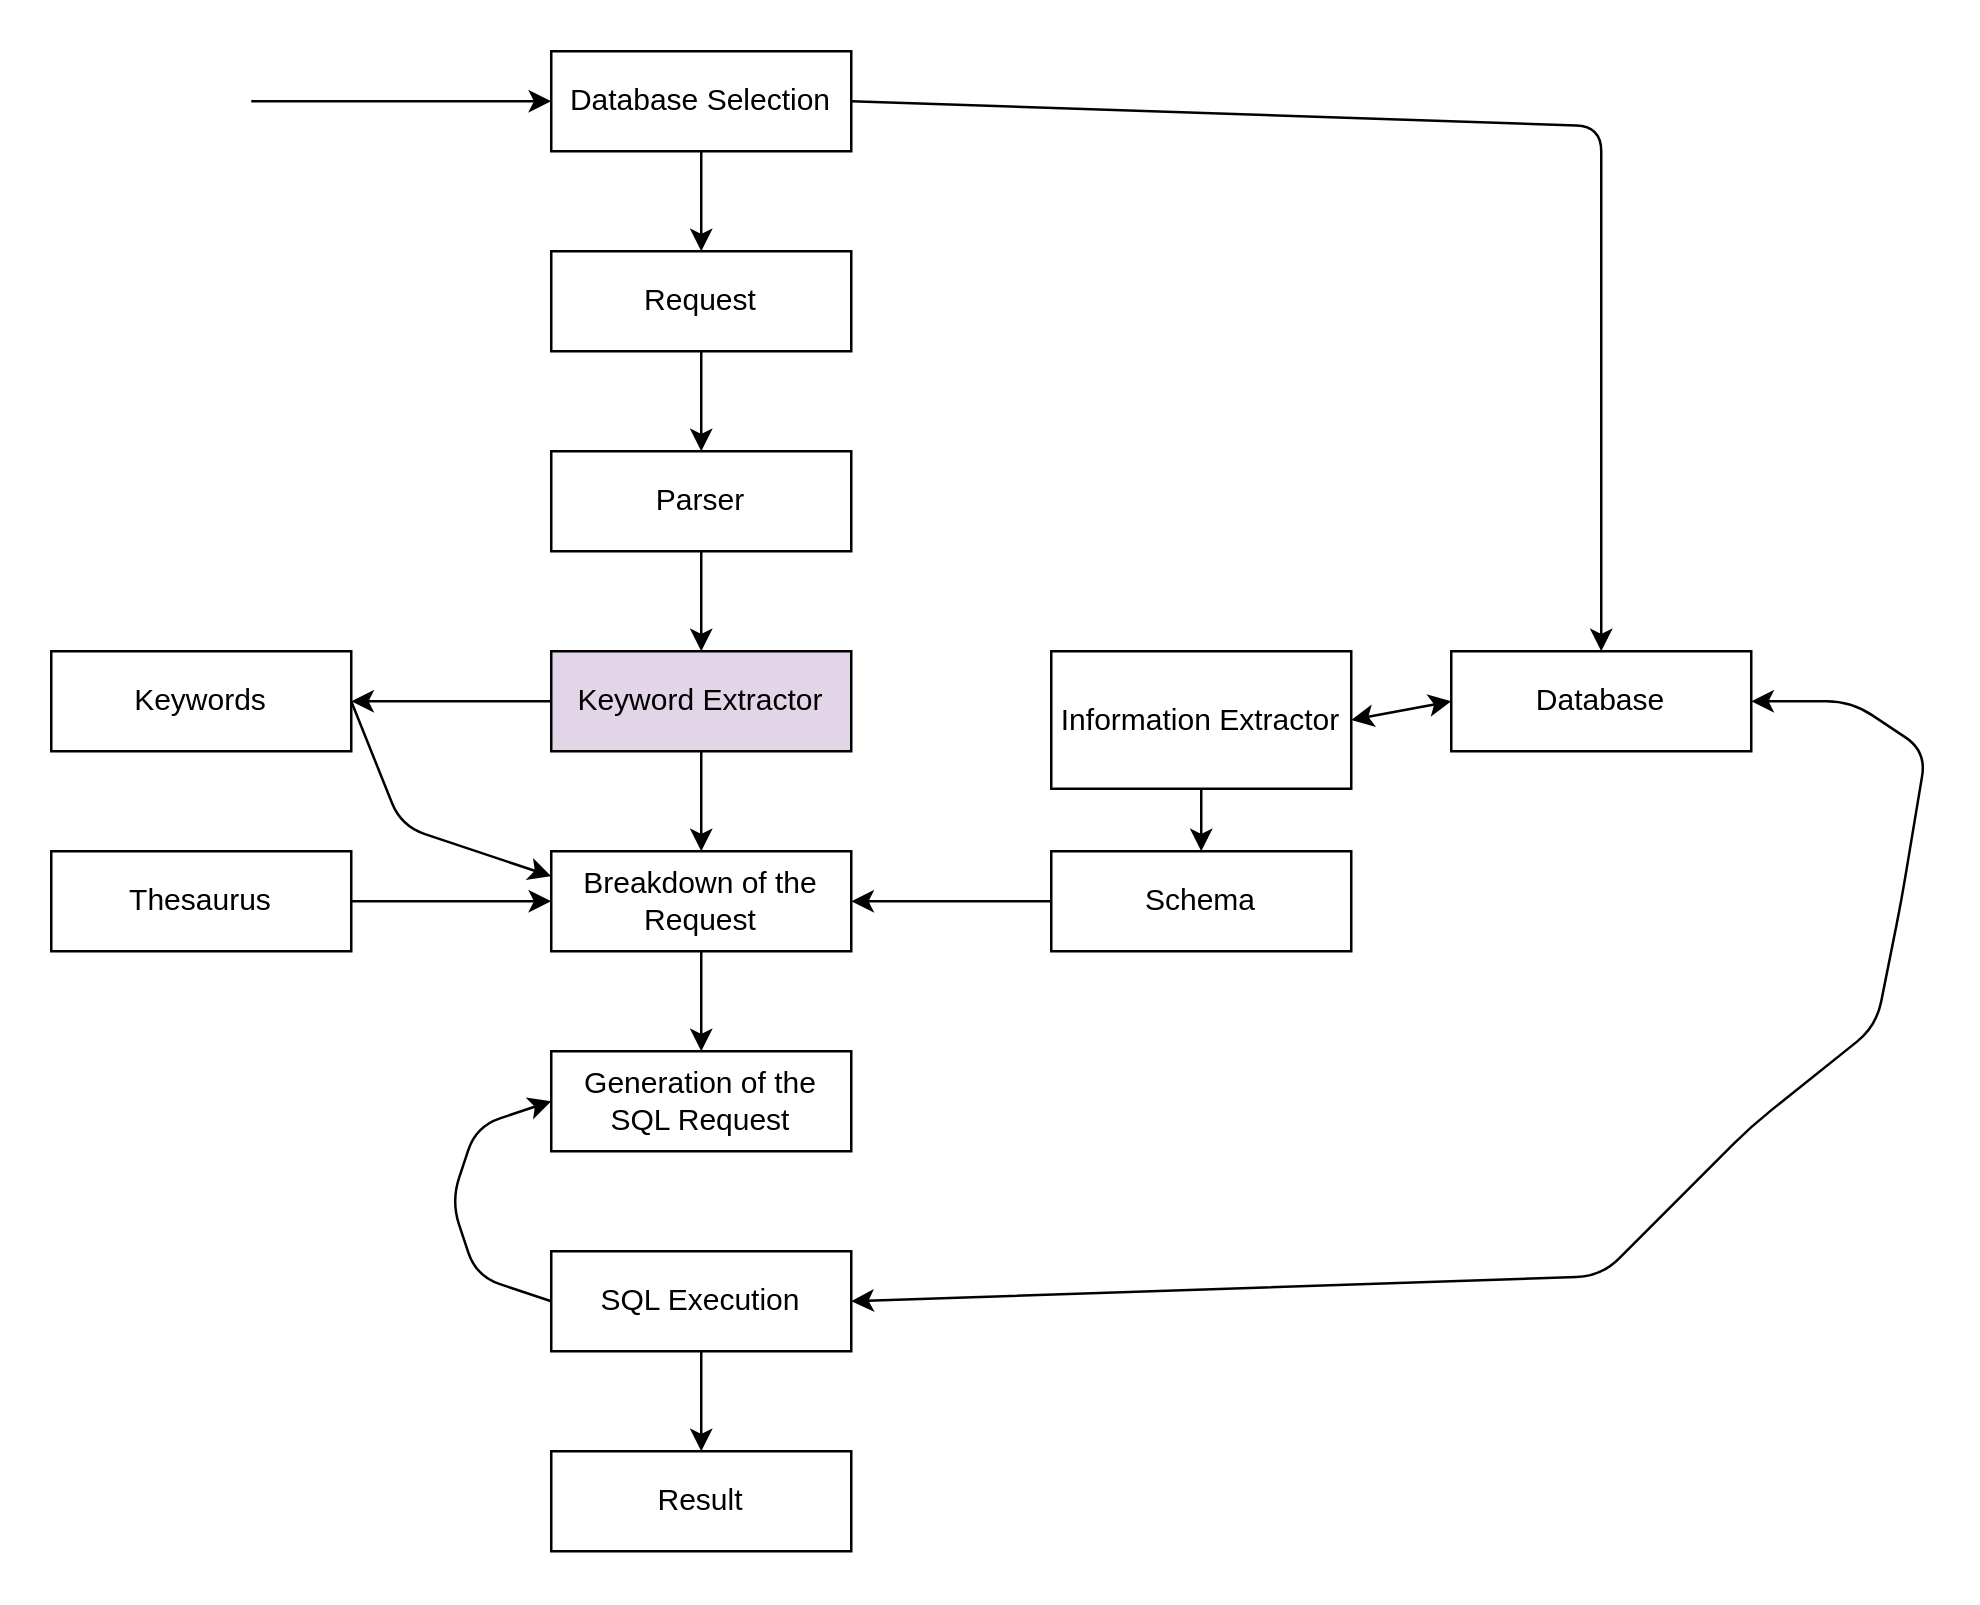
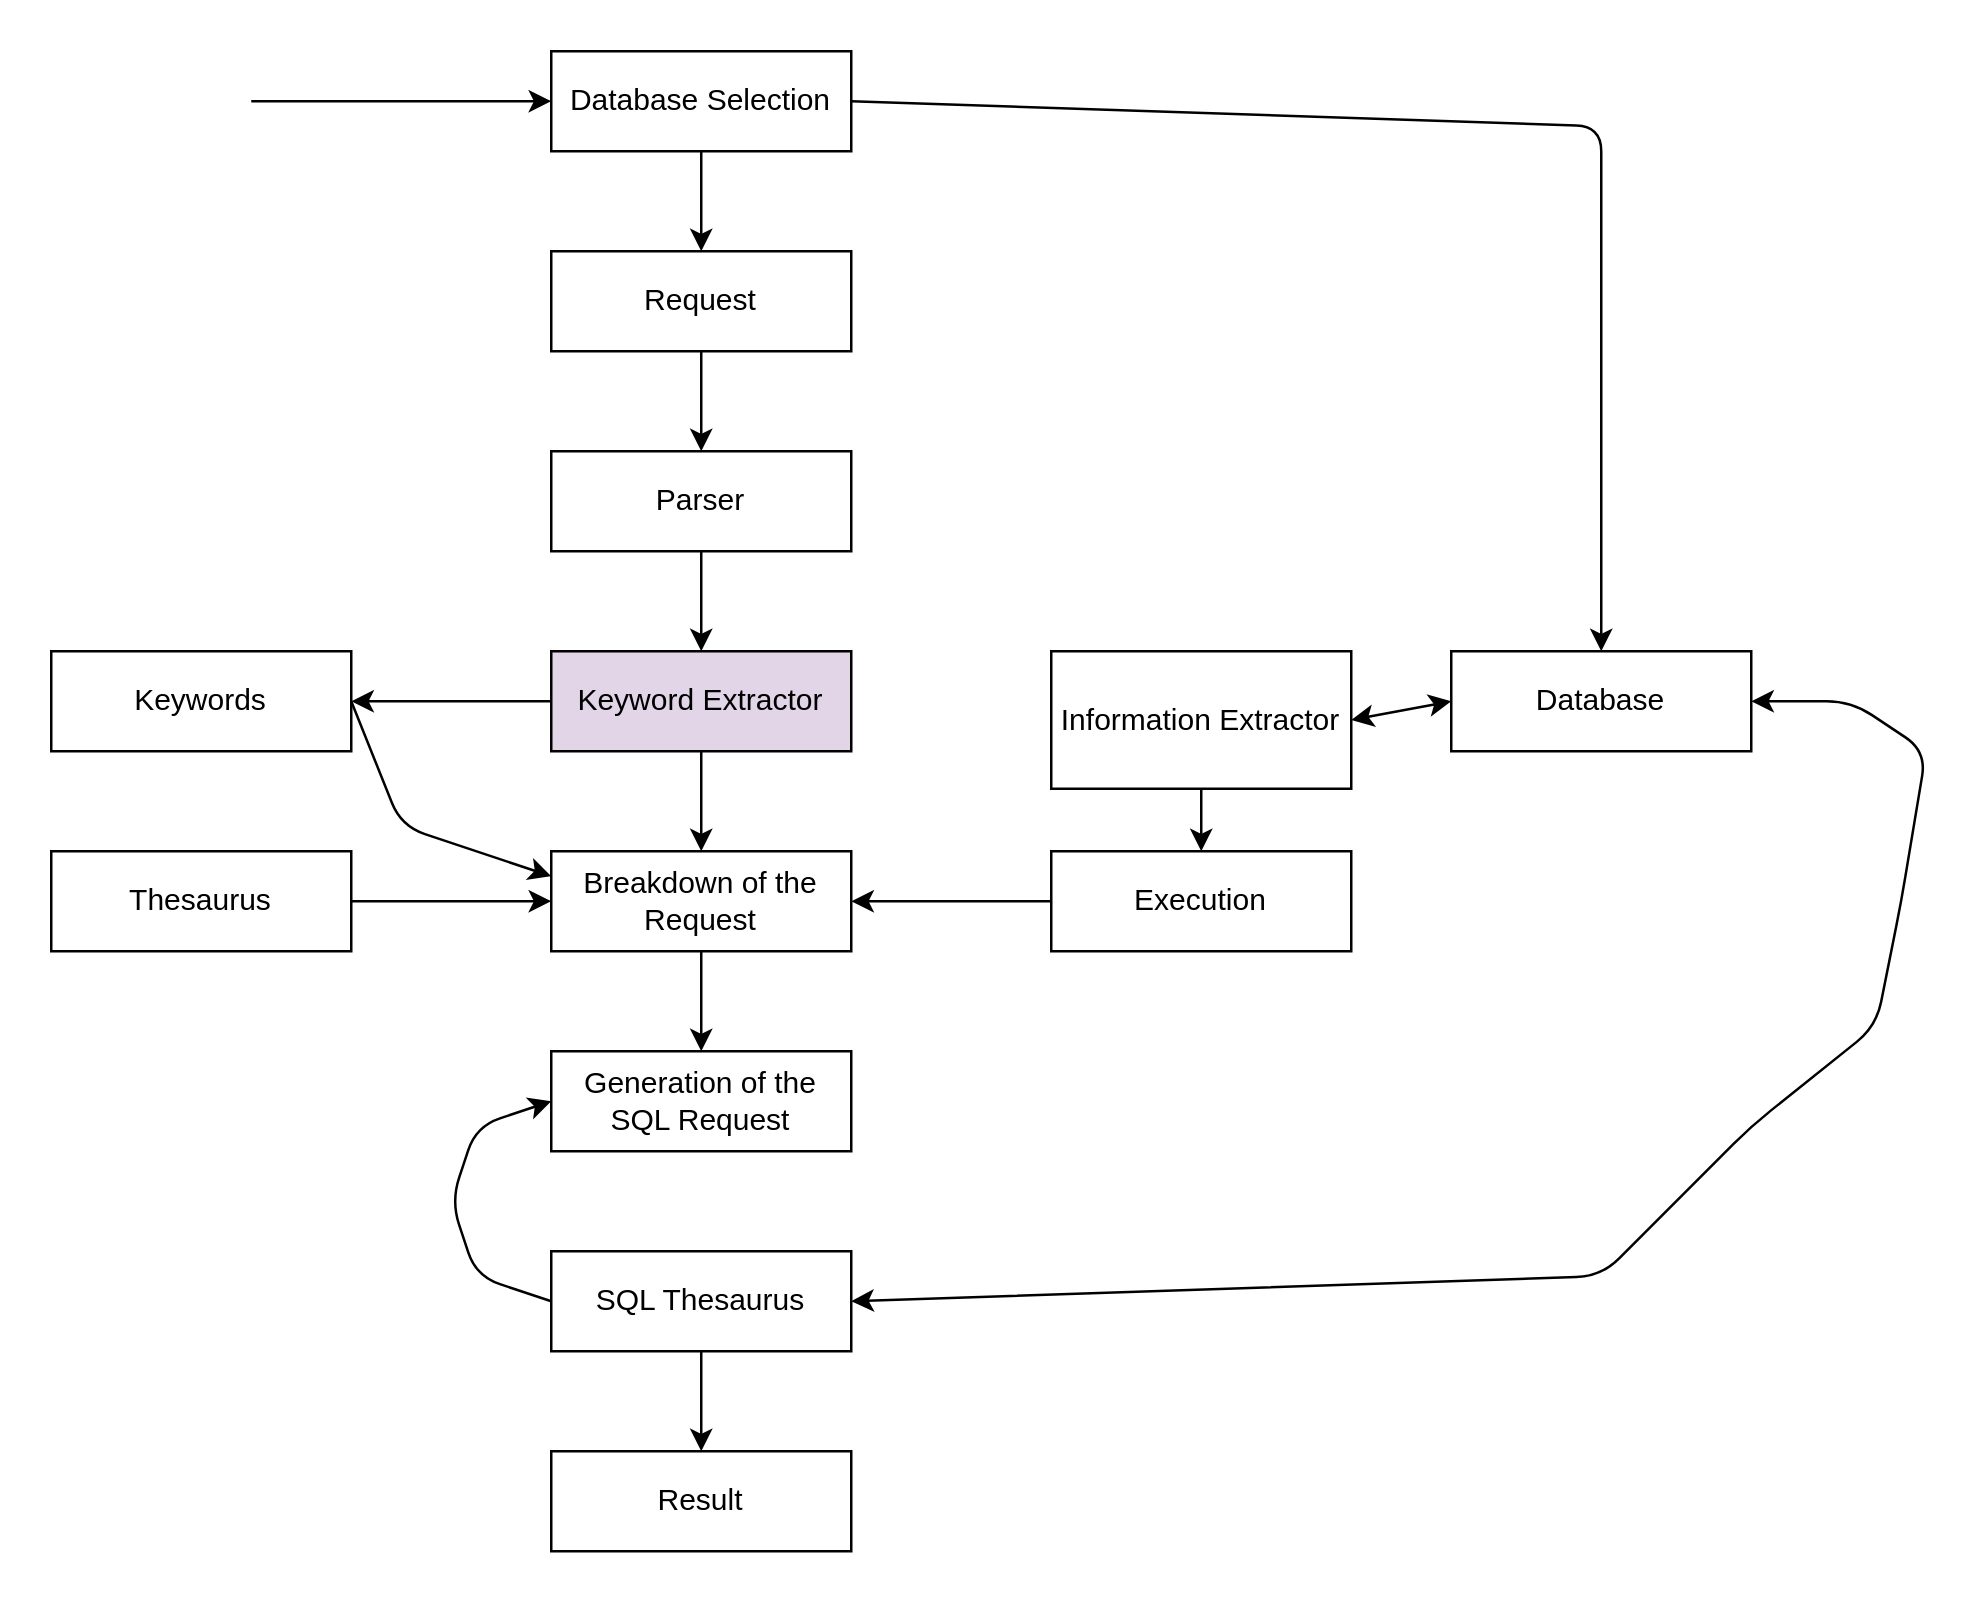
(1201, 901) -> (1201, 901)
(701, 1301) -> (701, 1301)
